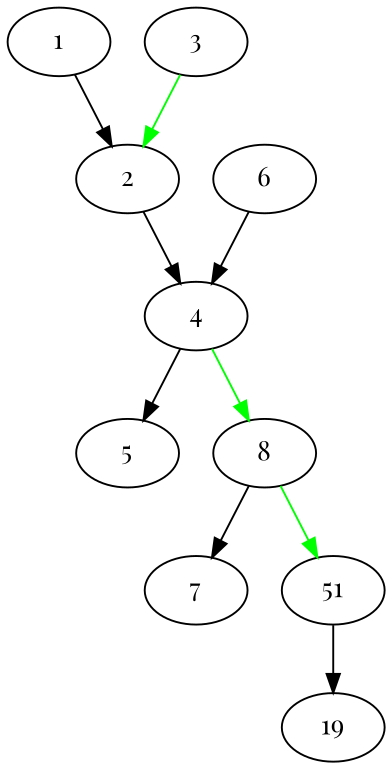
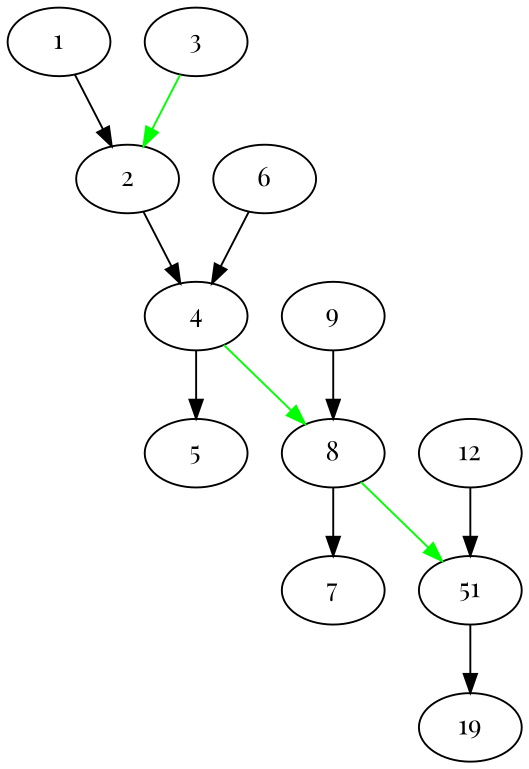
none -> (333, 316)
none -> (470, 453)
